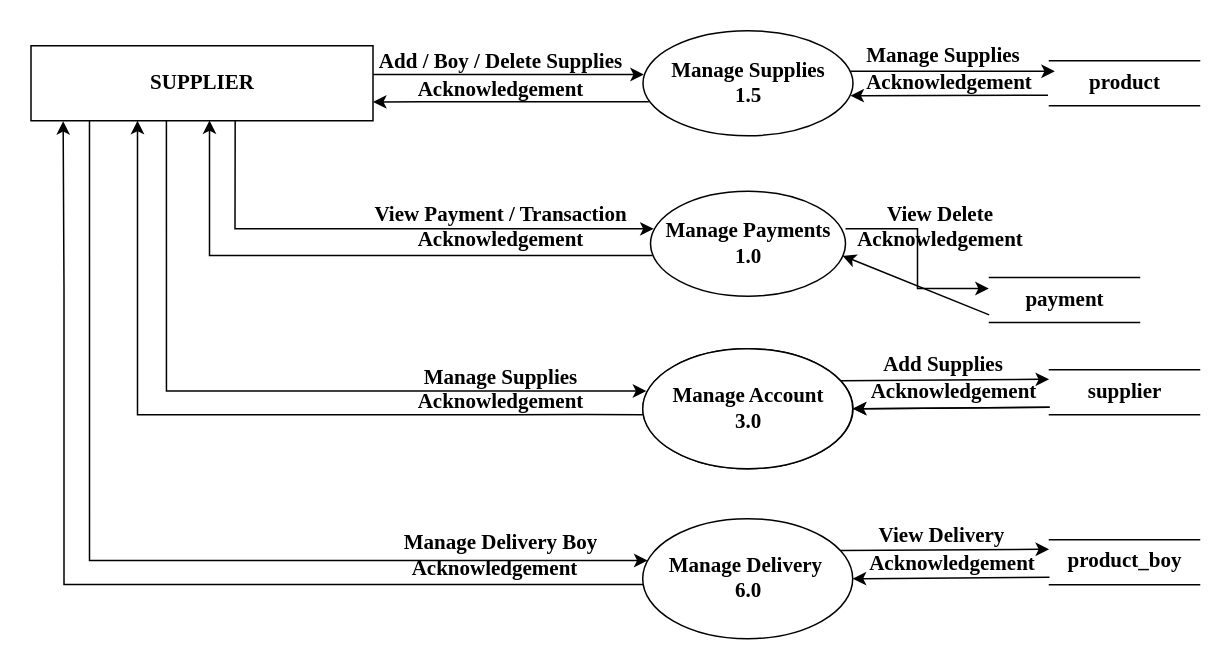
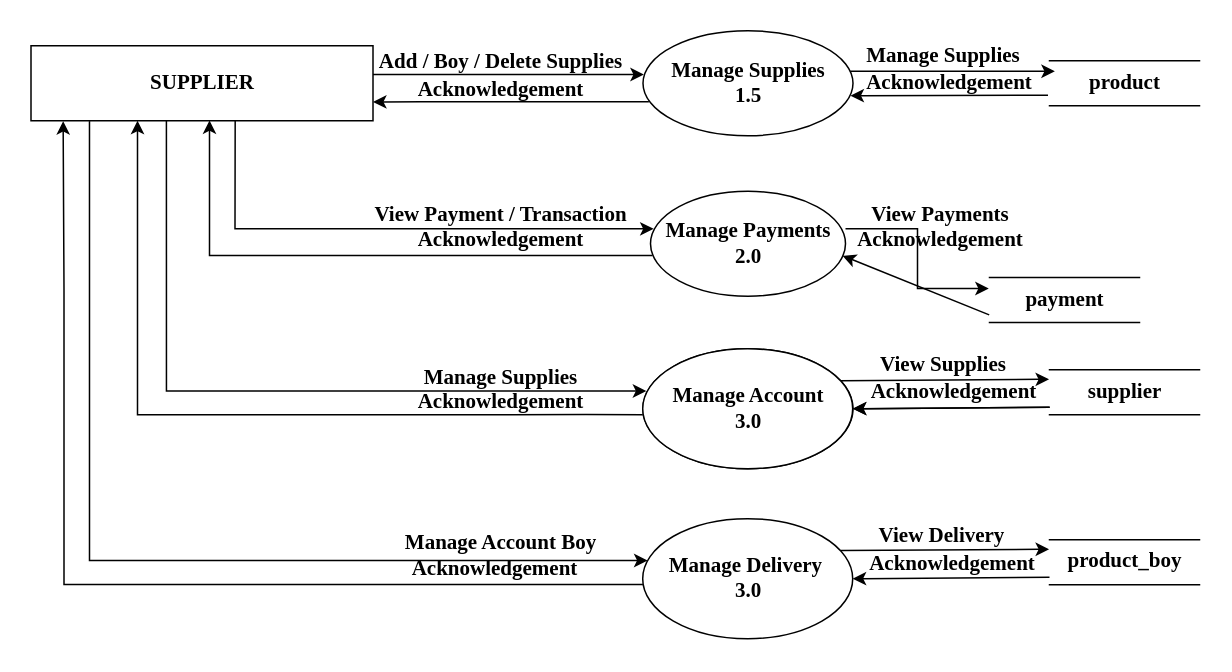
(941, 215) -> (941, 215)
(749, 244) -> (749, 244)
(944, 365) -> (944, 365)
(501, 544) -> (501, 544)
(749, 578) -> (749, 578)
